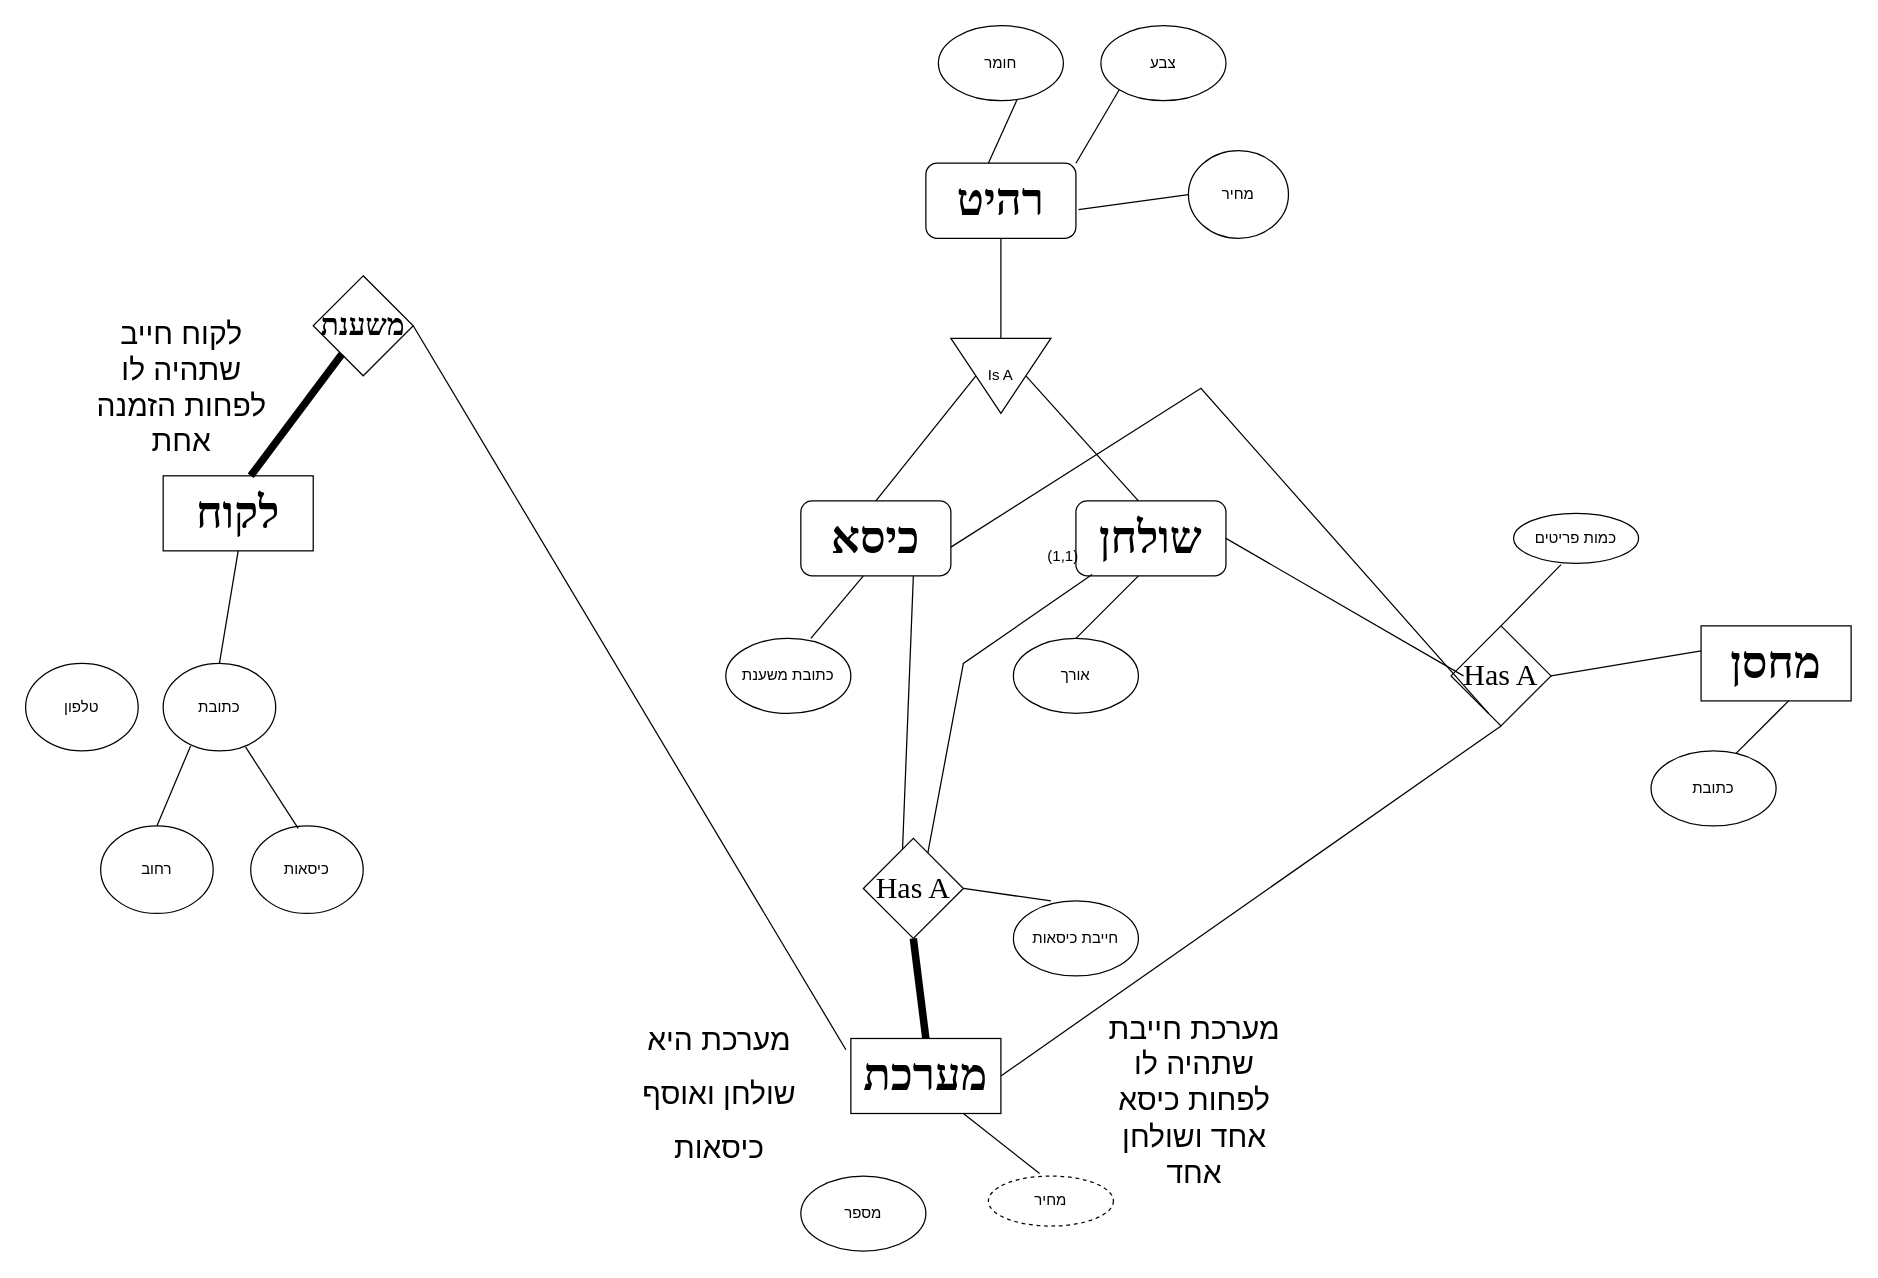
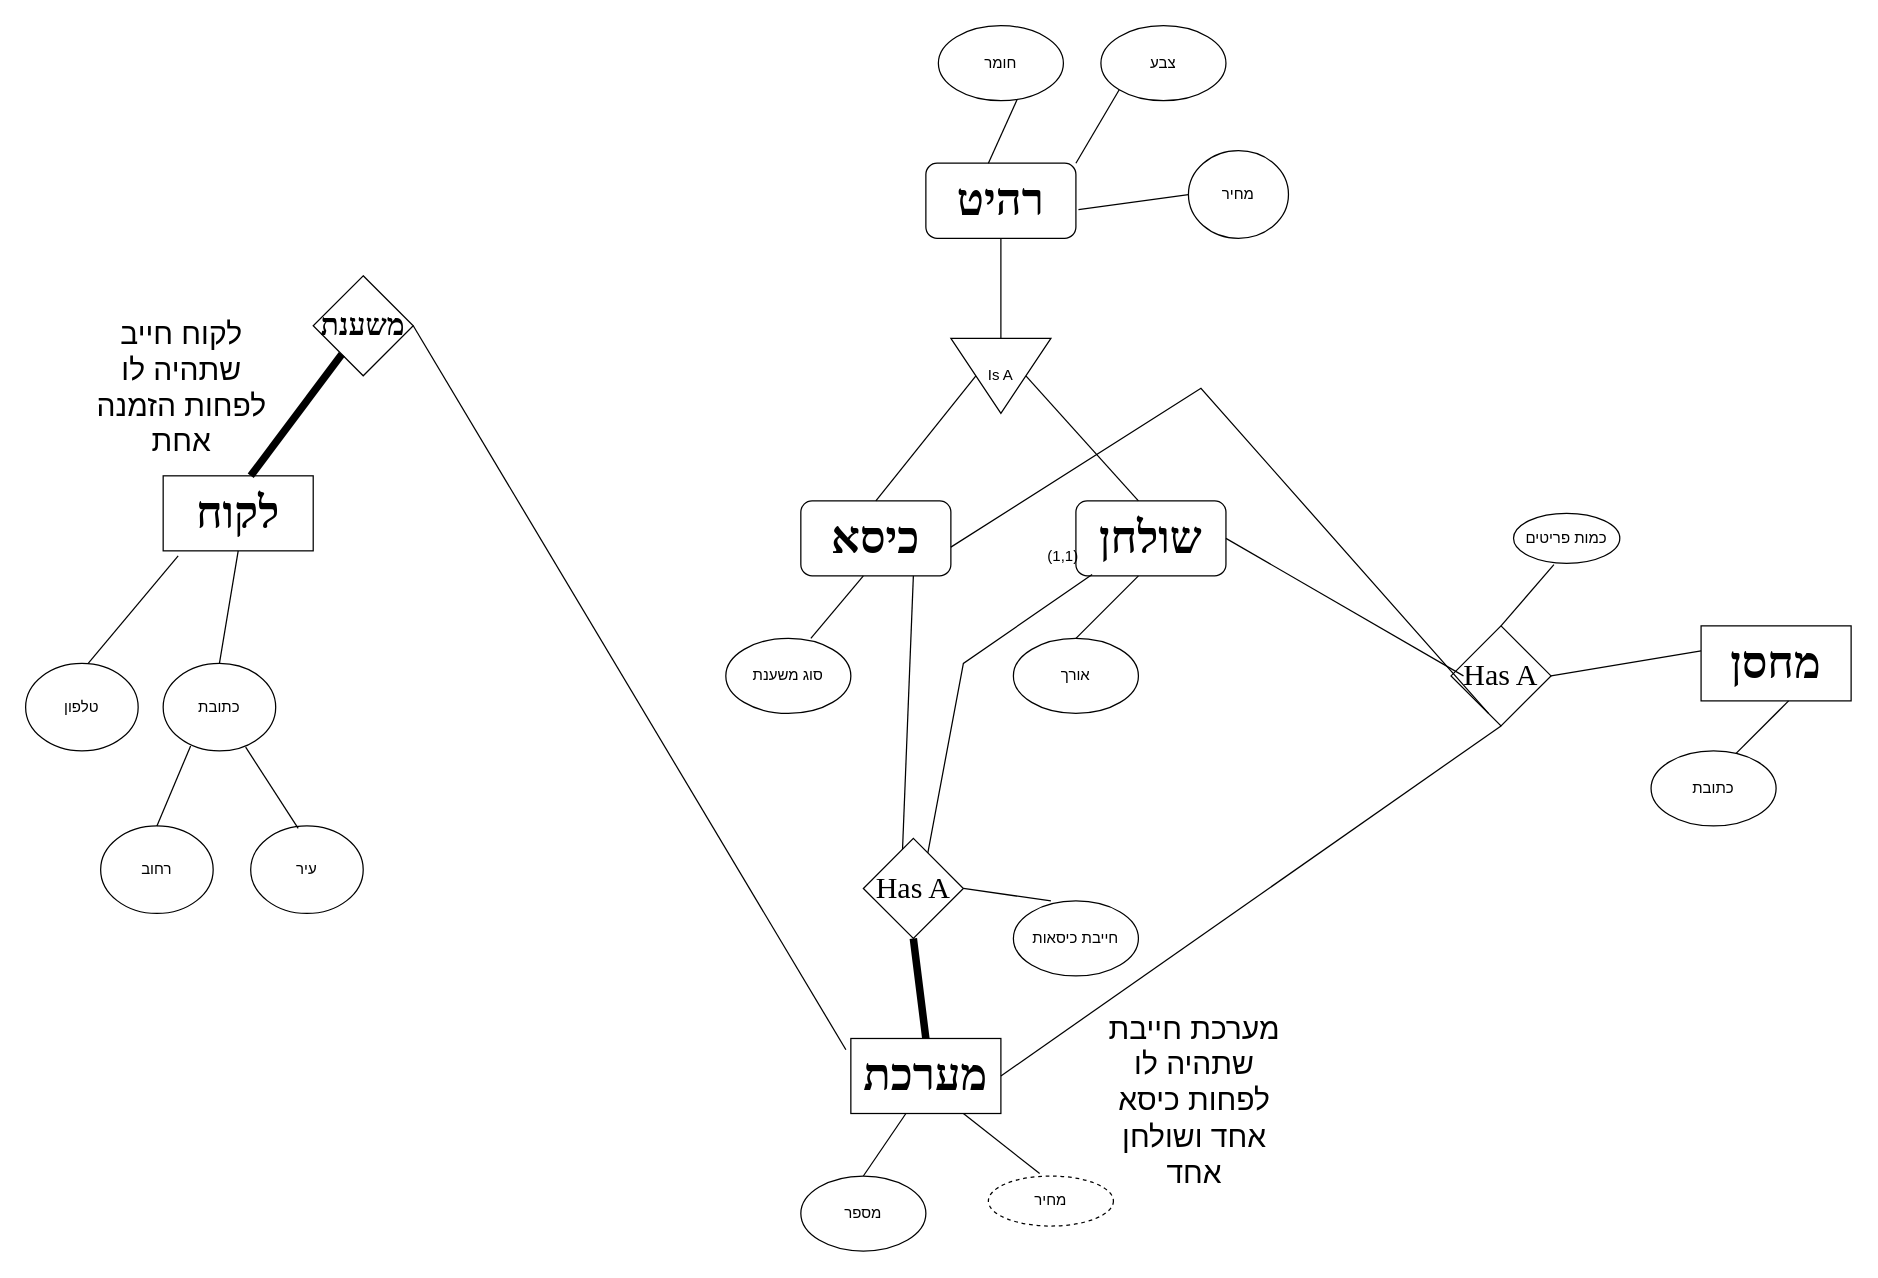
(1576, 538) -> (1566, 538)
none -> (133, 609)
(788, 676) -> (788, 676)
(307, 869) -> (307, 869)
(719, 1088) -> none
none -> (884, 1145)
